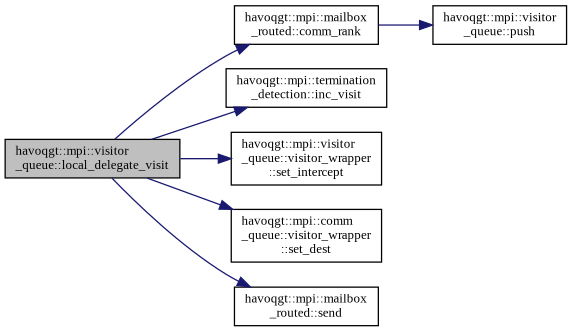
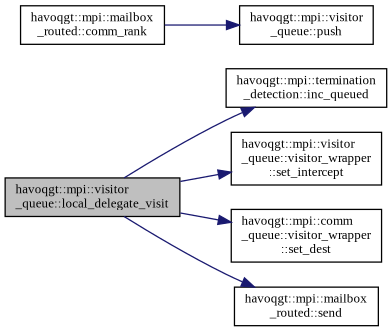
(306, 88) -> (306, 88)
(174, 91) -> none
